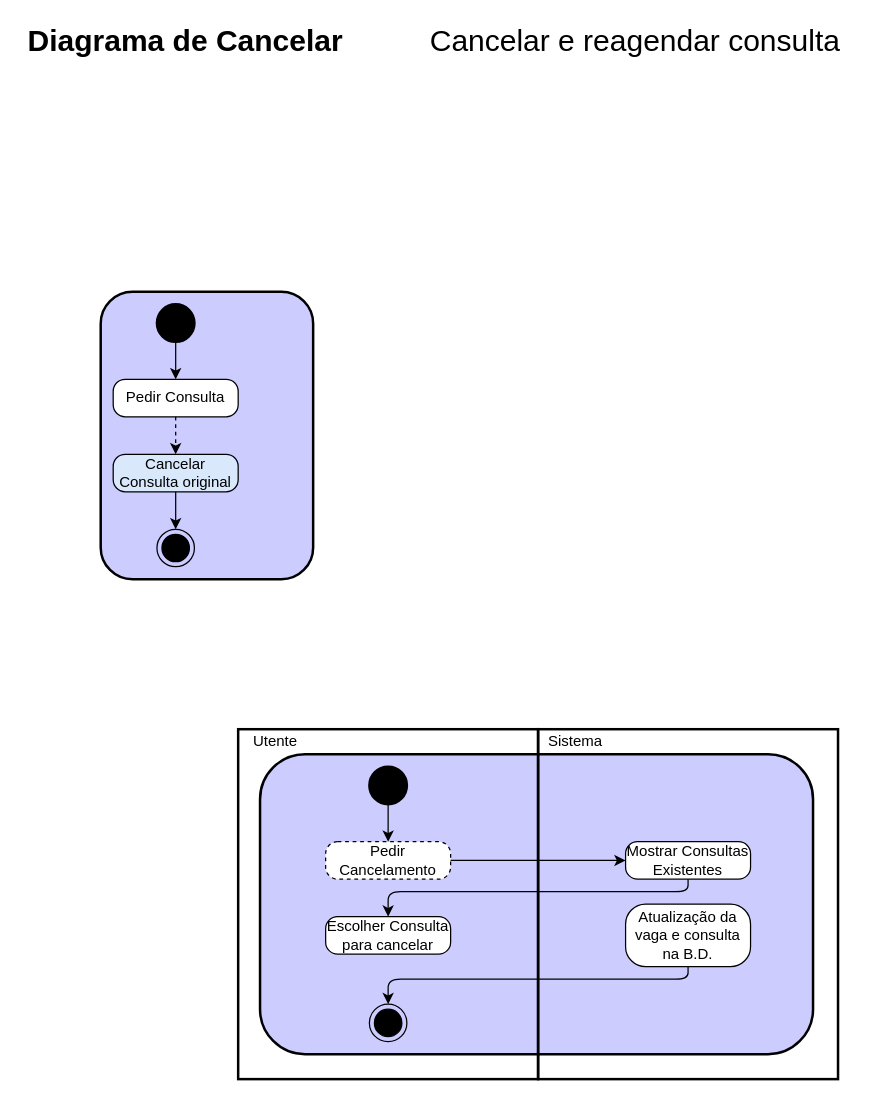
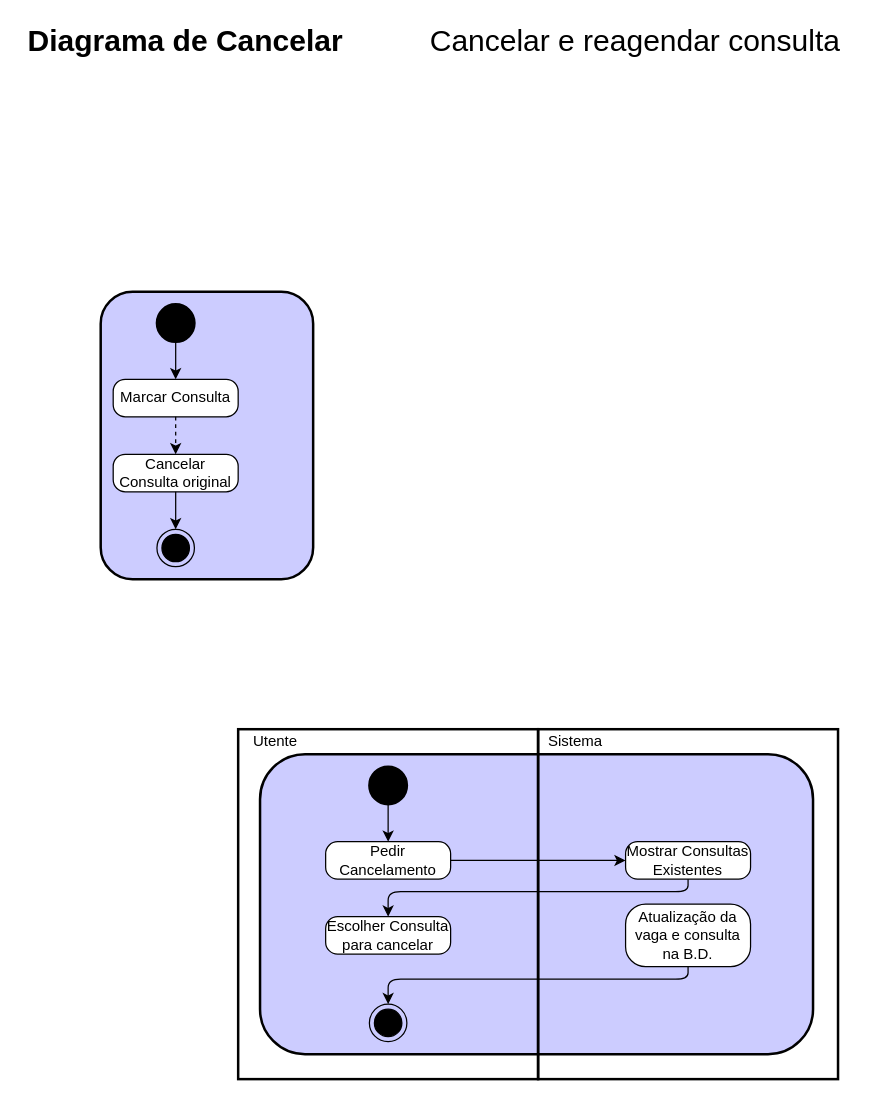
(176, 398) -> (176, 398)
(176, 473) -> (176, 473)
(388, 861) -> (388, 861)
